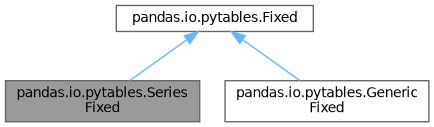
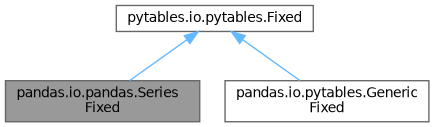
(215, 18) -> (215, 18)
(103, 101) -> (103, 101)
